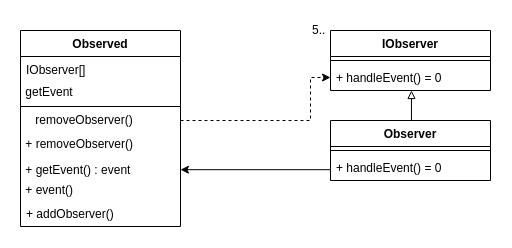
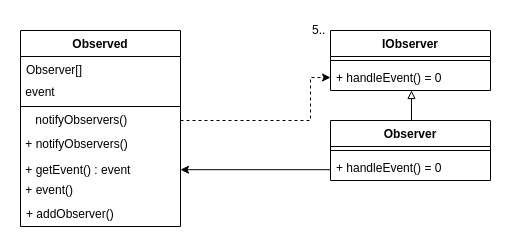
(63, 70) -> (60, 70)
(49, 93) -> (39, 93)
(76, 121) -> (78, 121)
(81, 145) -> (83, 145)
